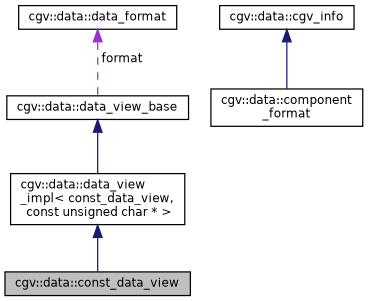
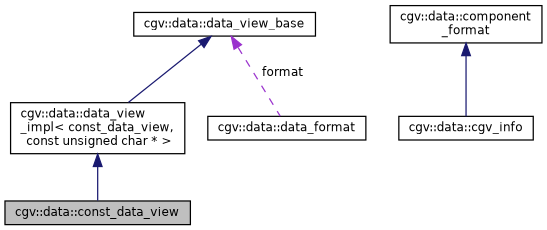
(287, 65) -> (466, 86)
(98, 69) -> (259, 82)
